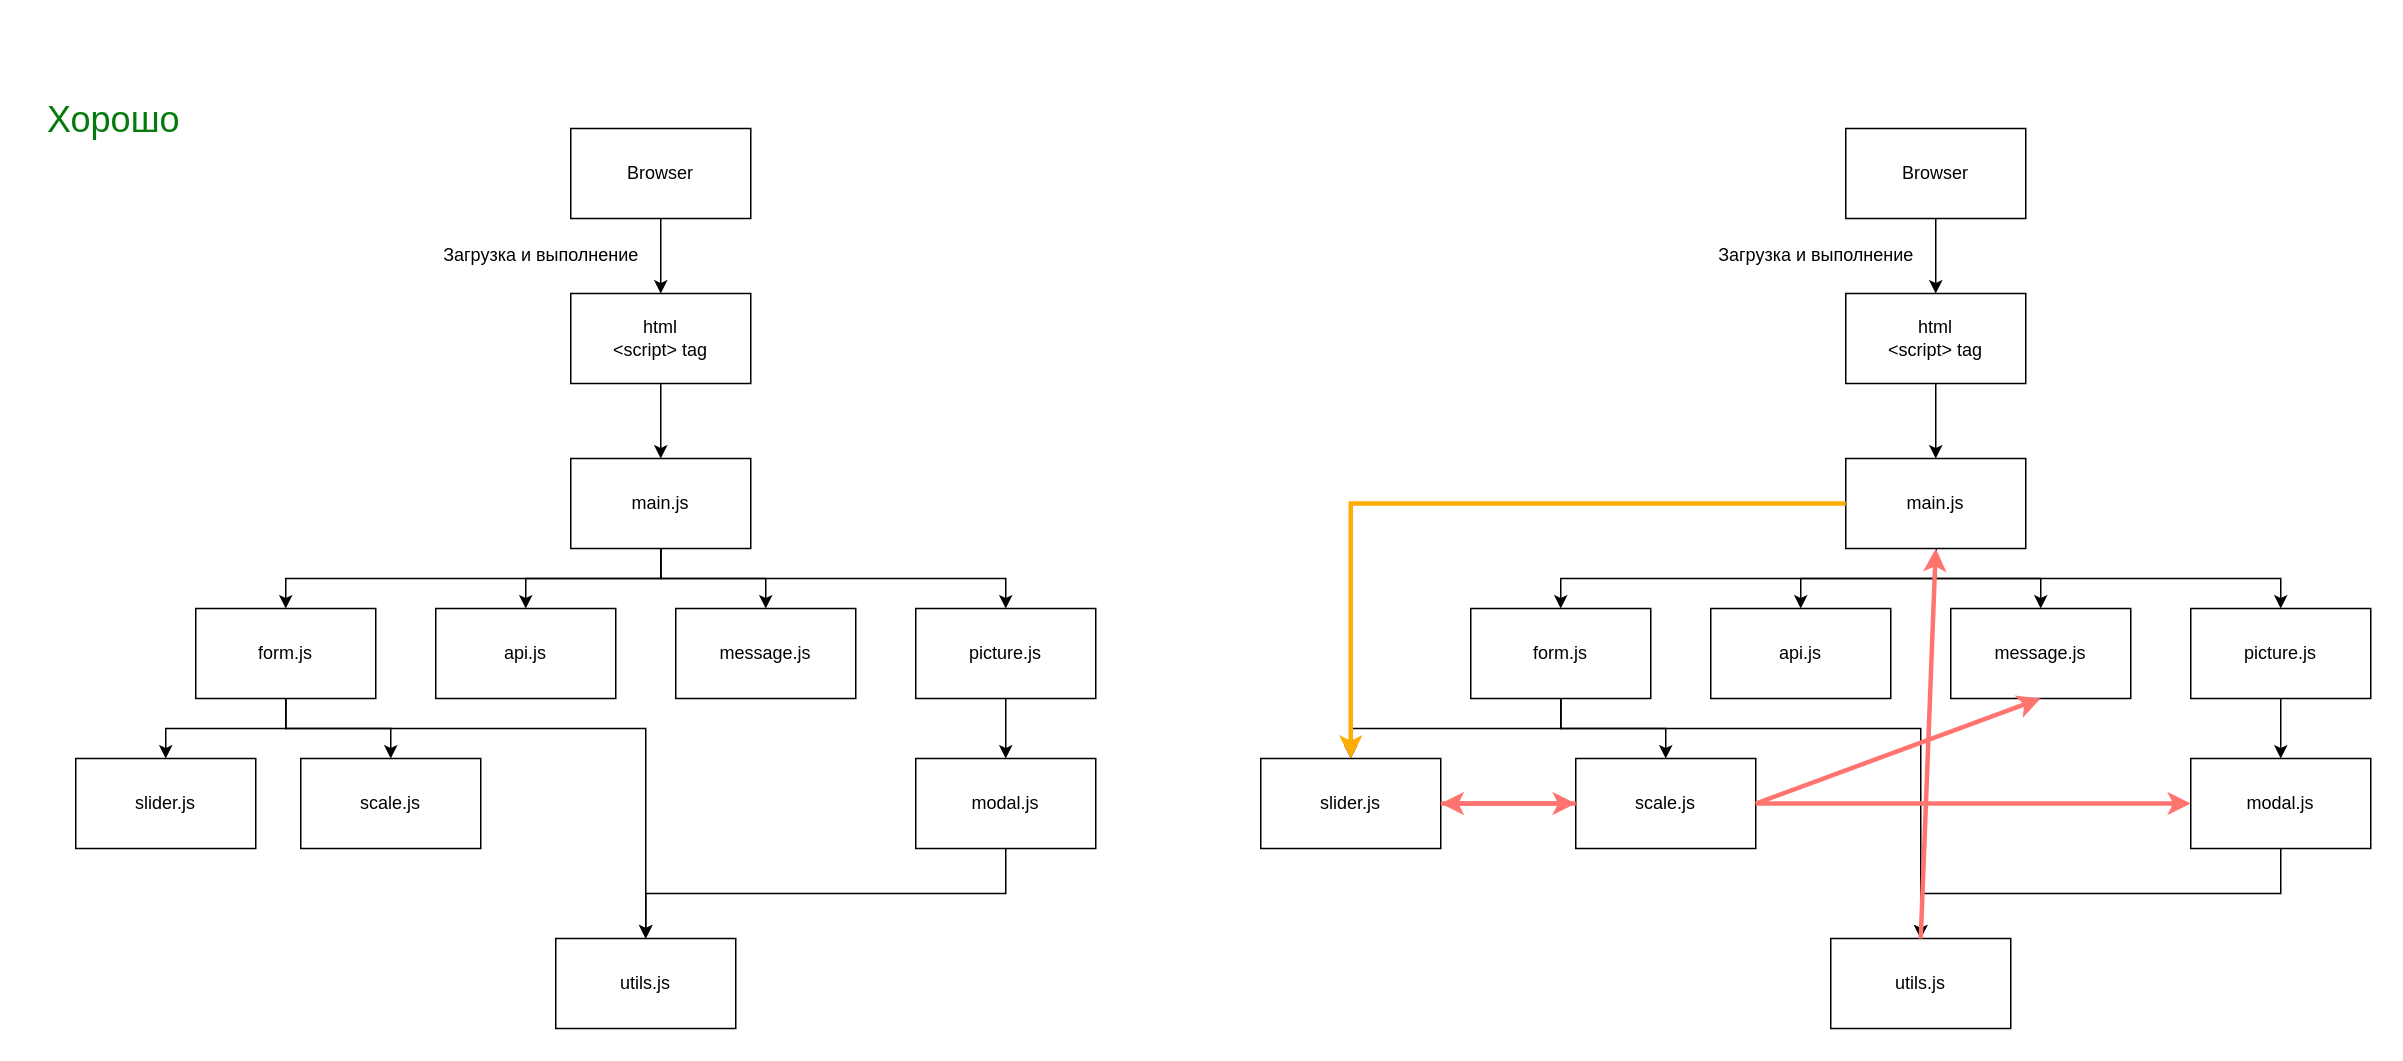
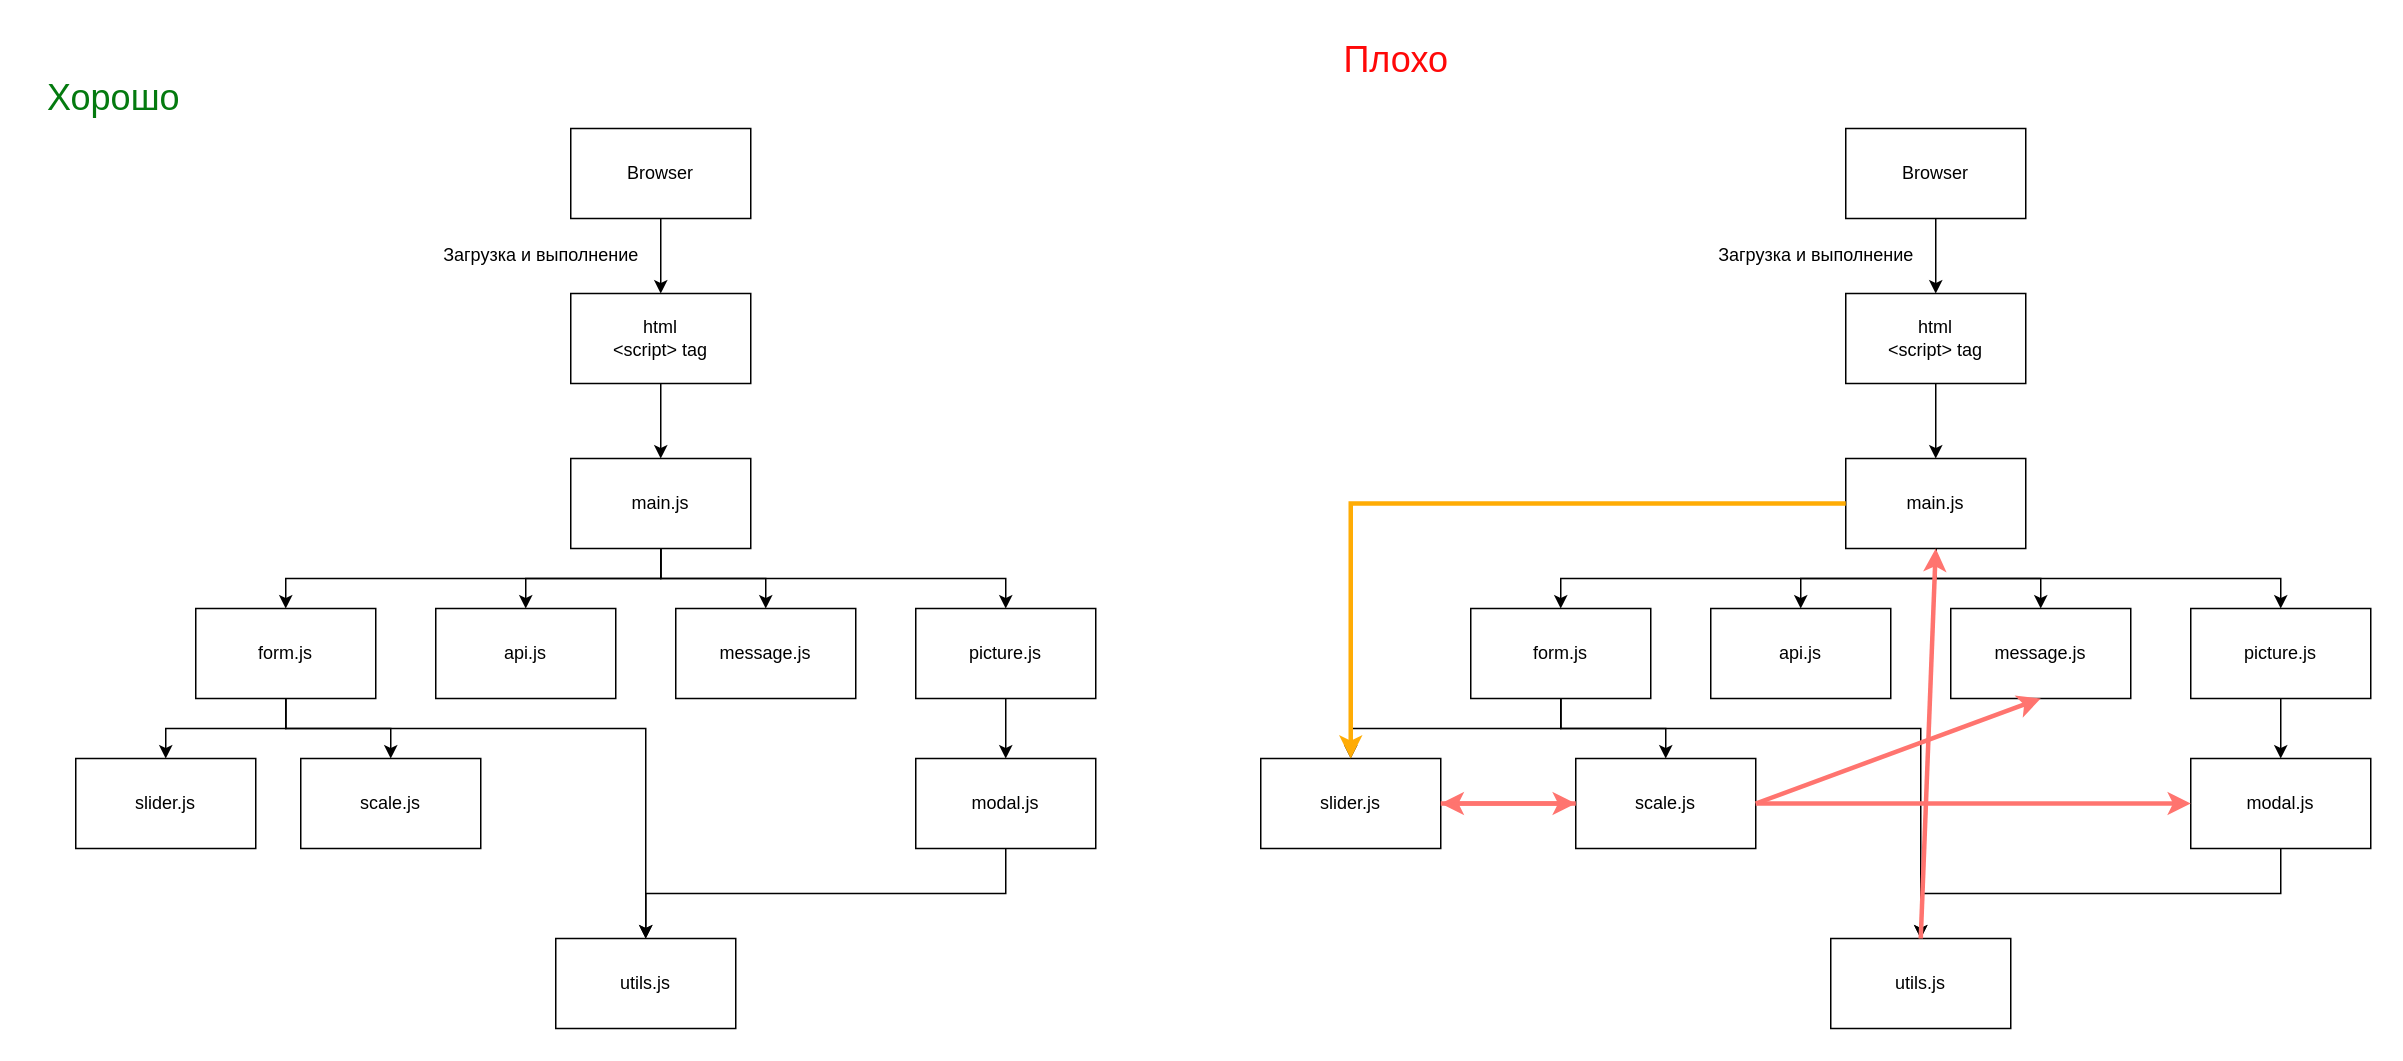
none -> (1396, 61)
(113, 121) -> (113, 98)
